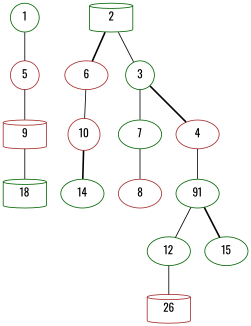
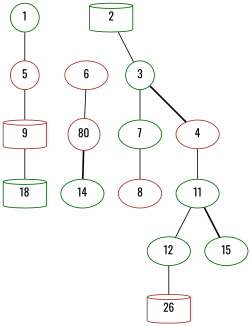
(99, 47) -> none
(84, 134) -> (84, 134)
(198, 194) -> (198, 194)
